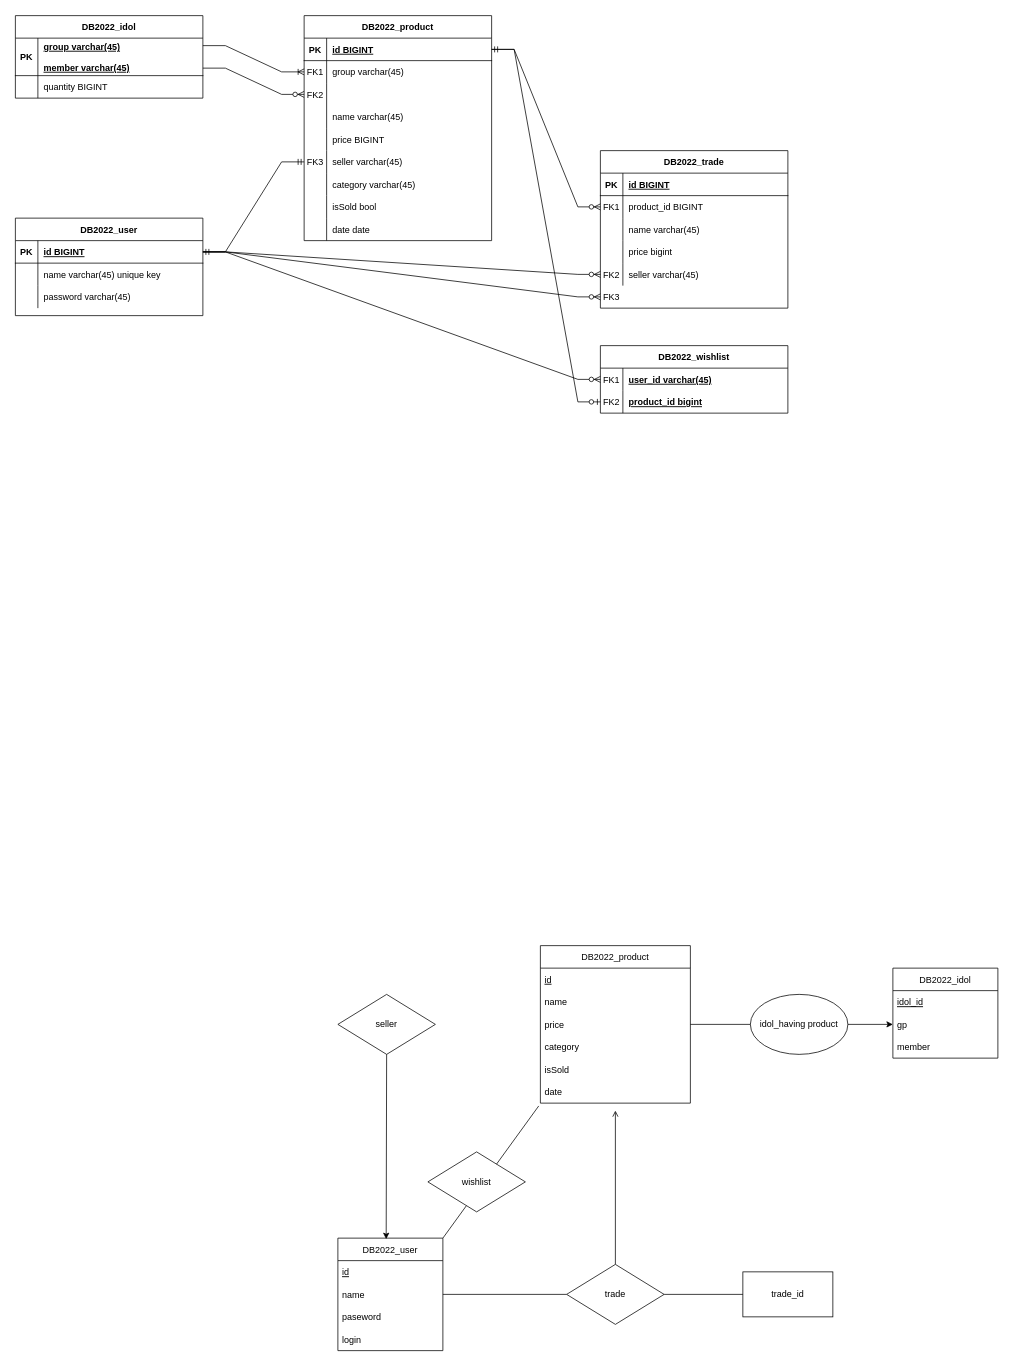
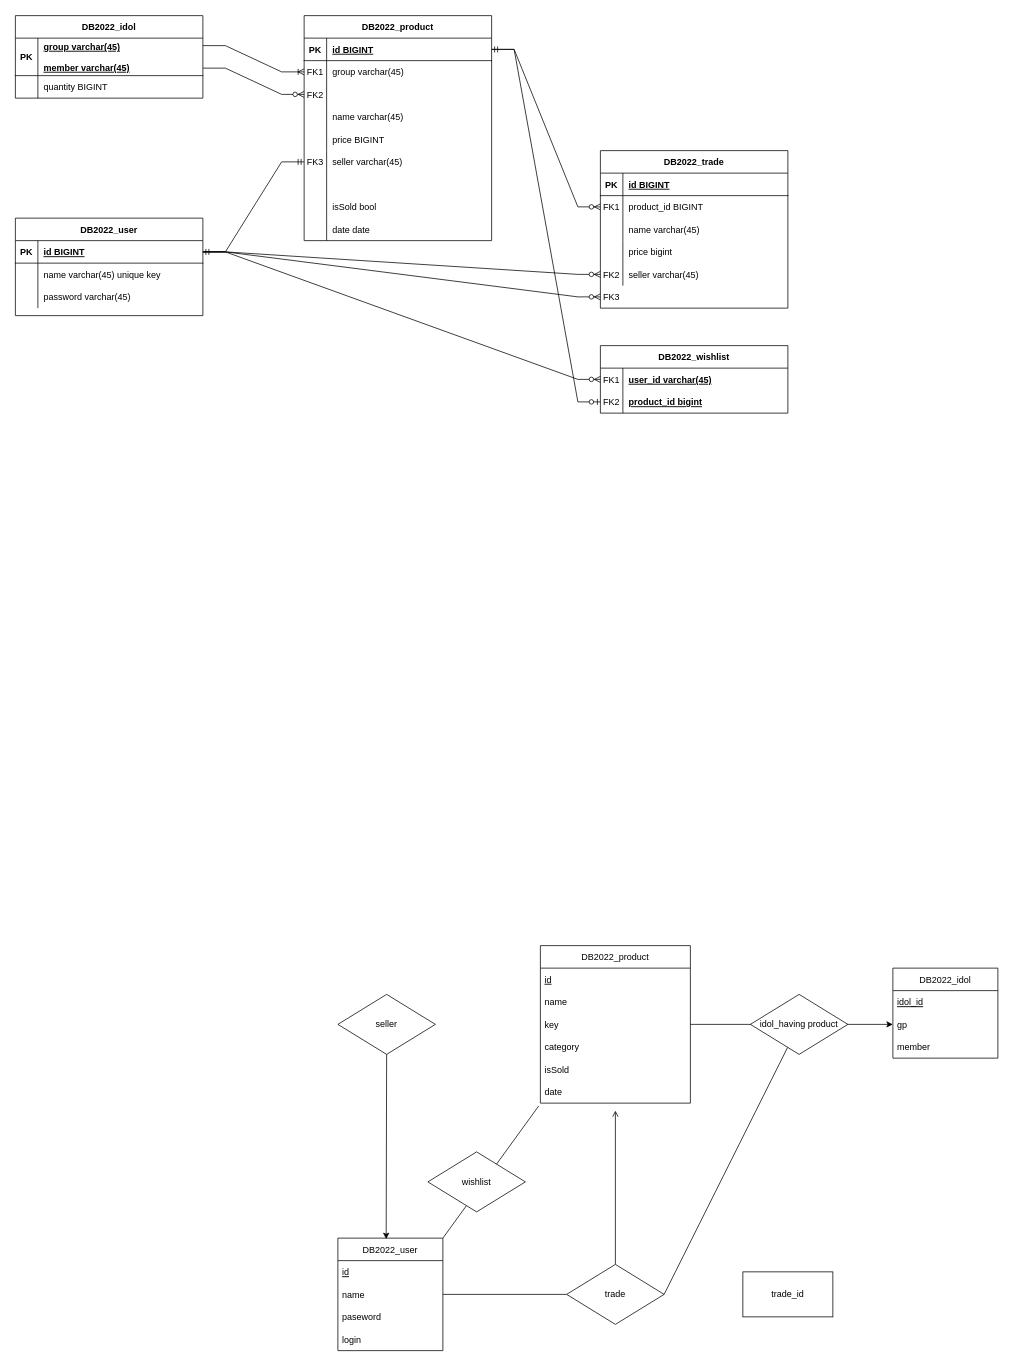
(409, 184) -> none
(799, 1024) -> (799, 1024)
(556, 1025) -> (552, 1025)
(704, 1294) -> (726, 1171)
